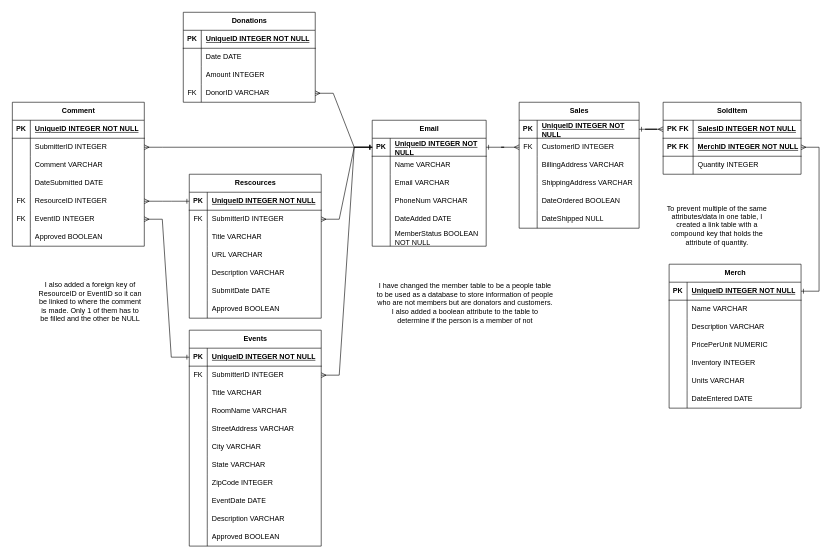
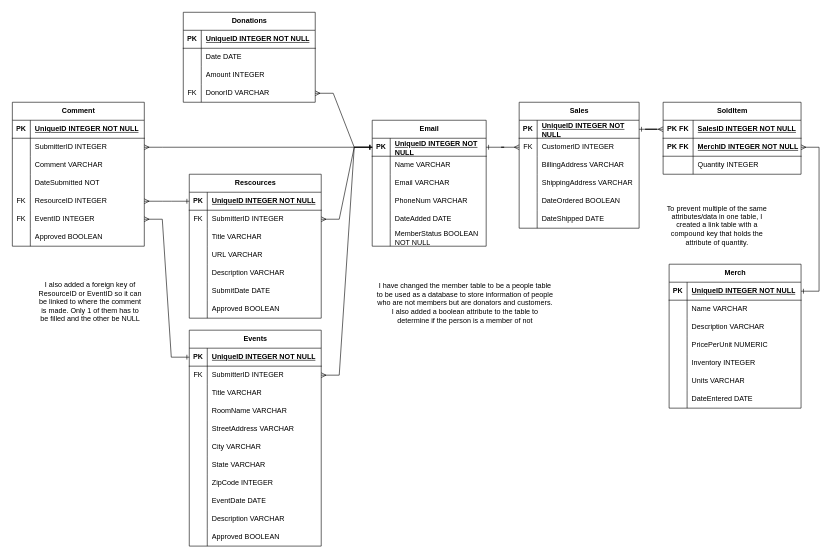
(70, 183) -> (68, 183)
(572, 219) -> (572, 219)
